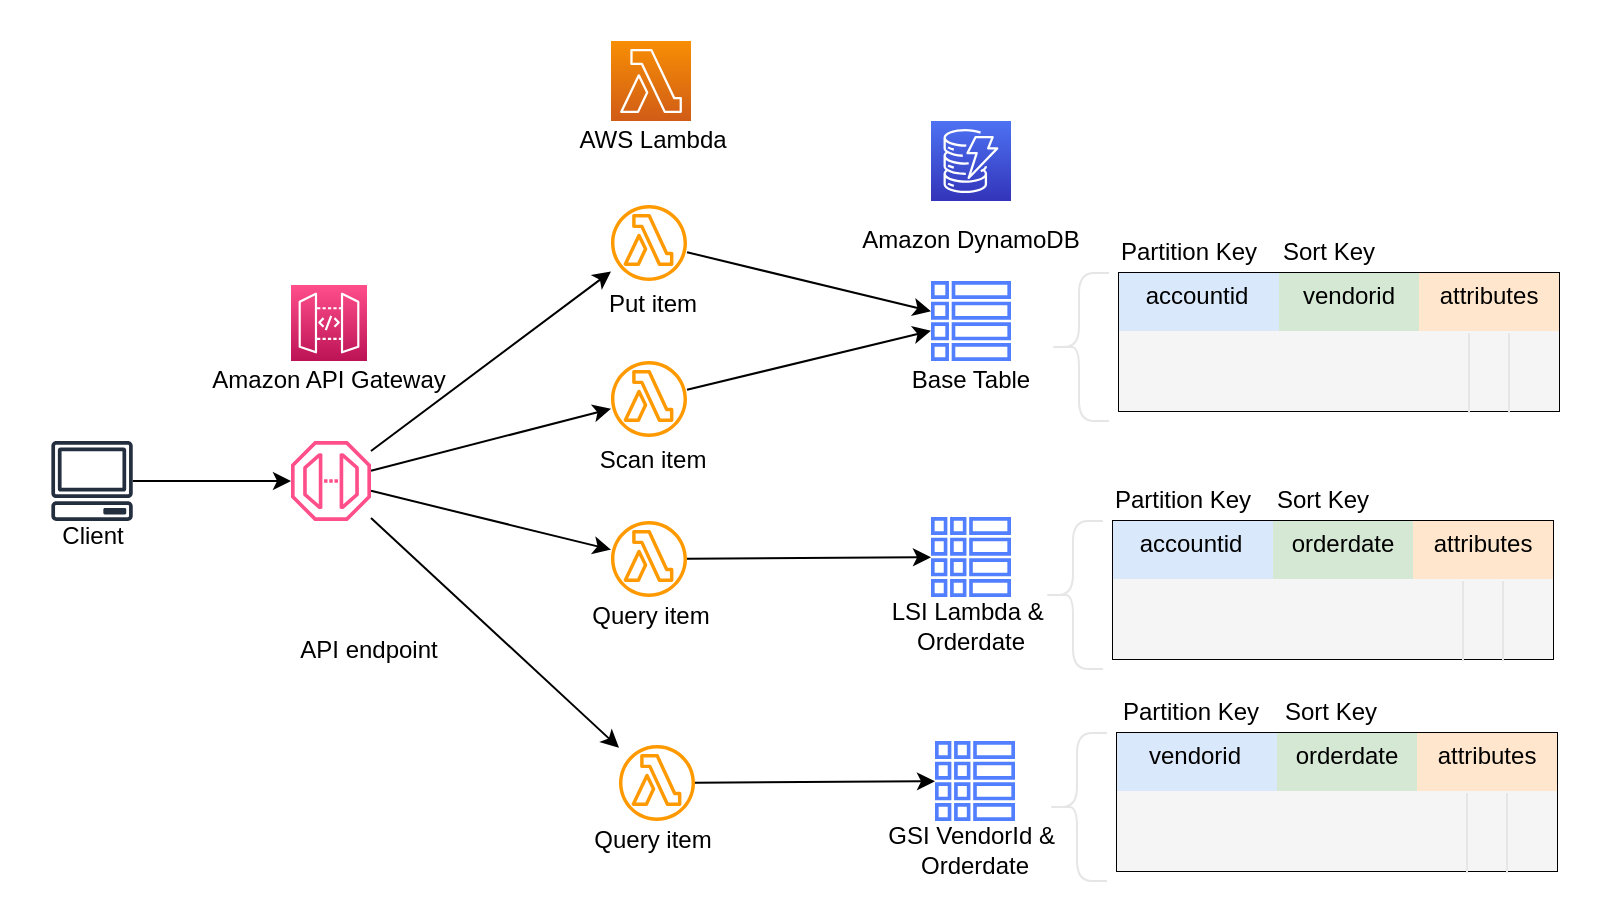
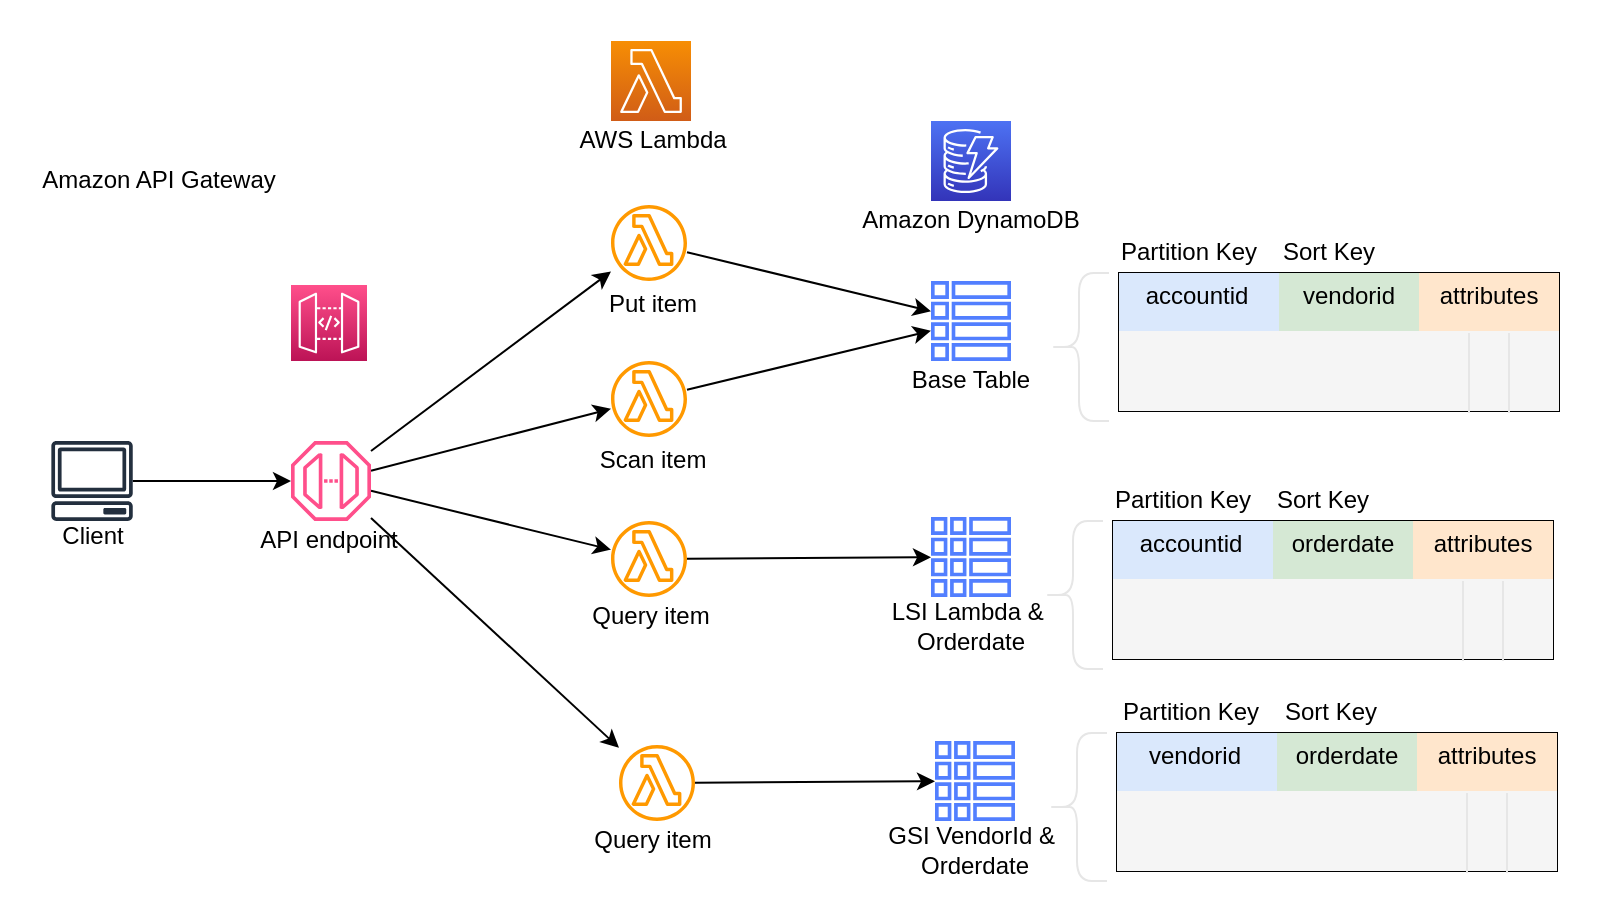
(971, 241) -> (971, 221)
(329, 381) -> (159, 181)
(369, 651) -> (329, 541)
